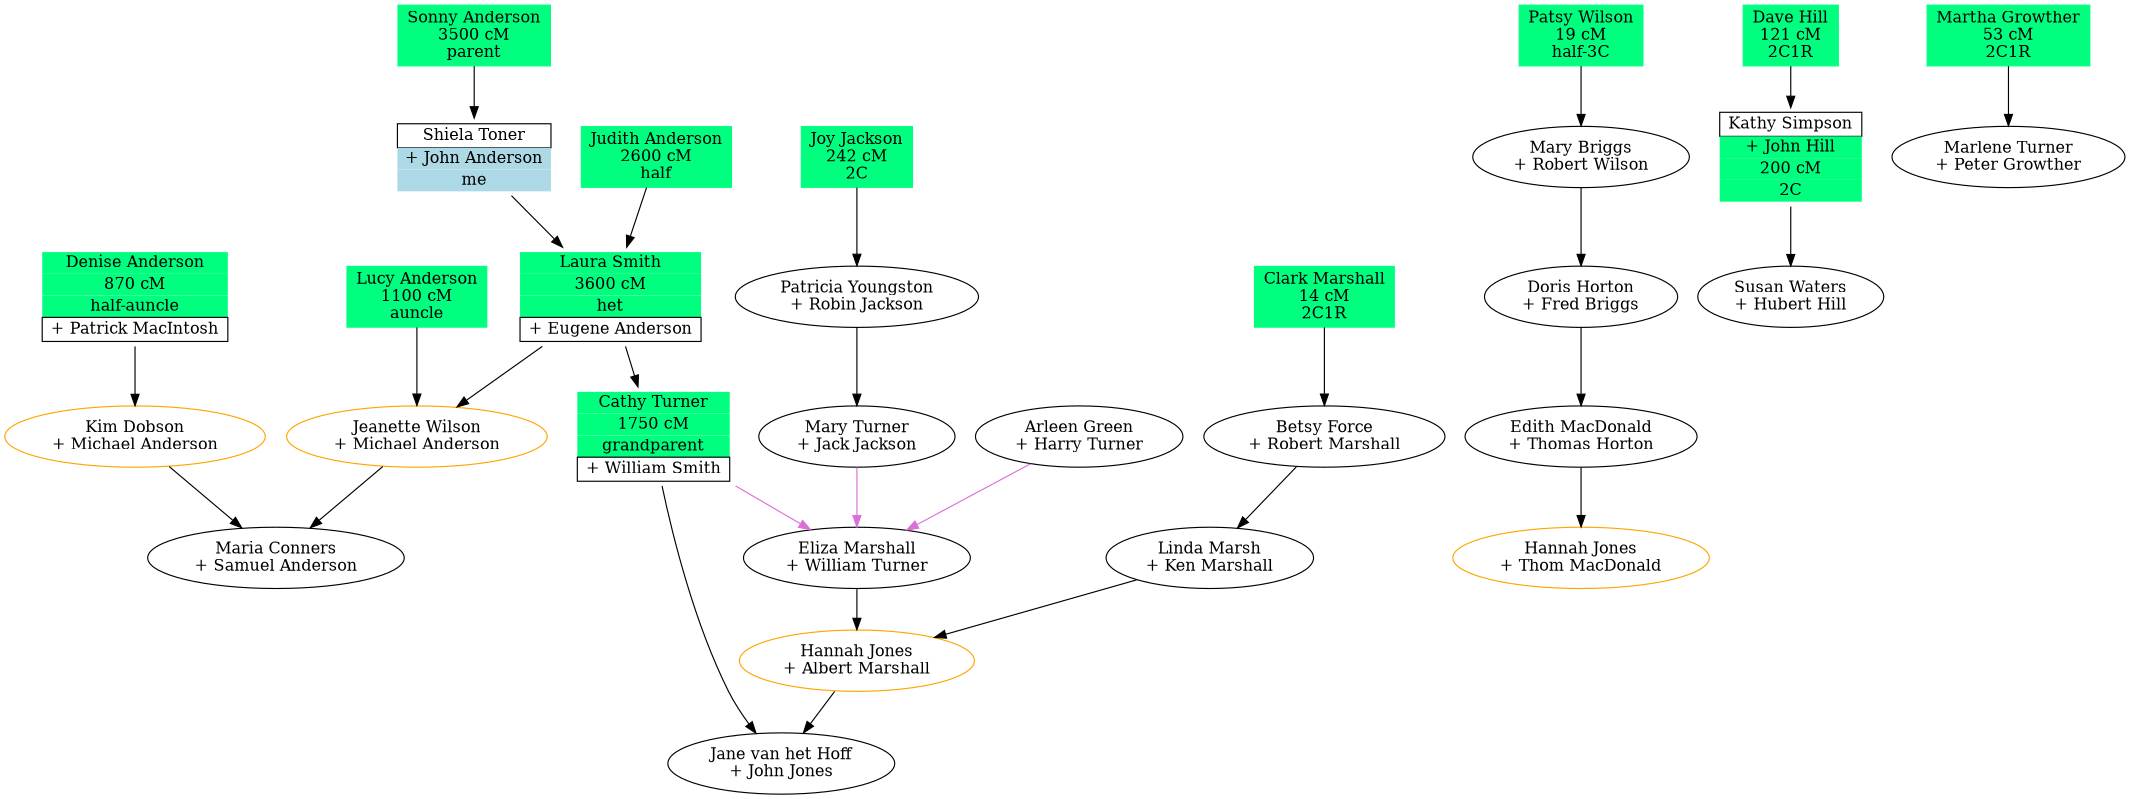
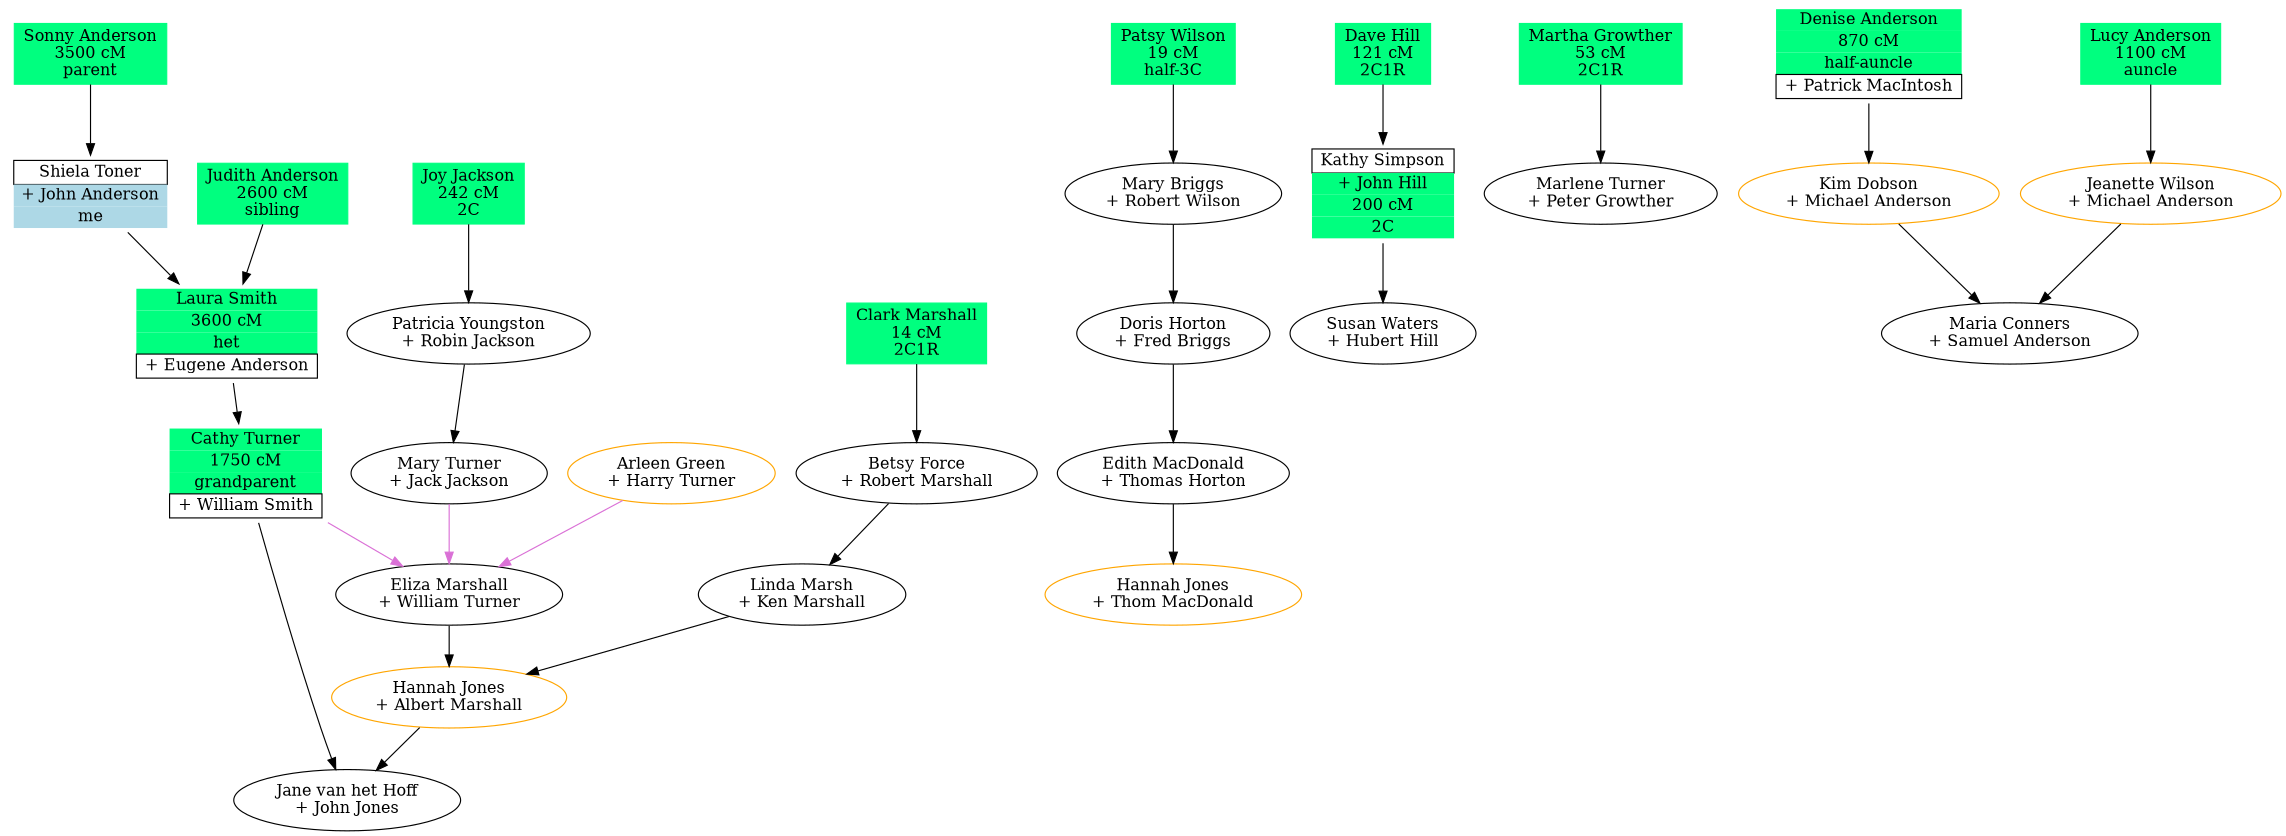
(656, 157) -> (273, 194)
(504, 373) -> none
(1079, 437) -> (671, 473)
